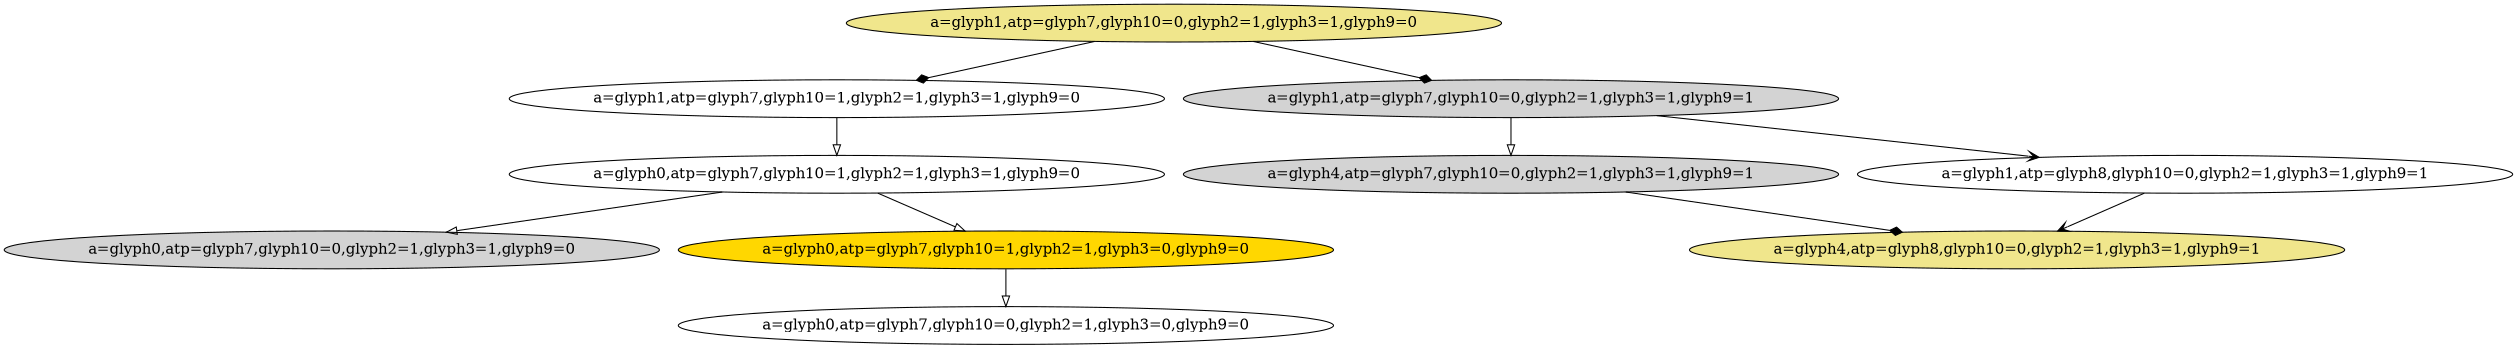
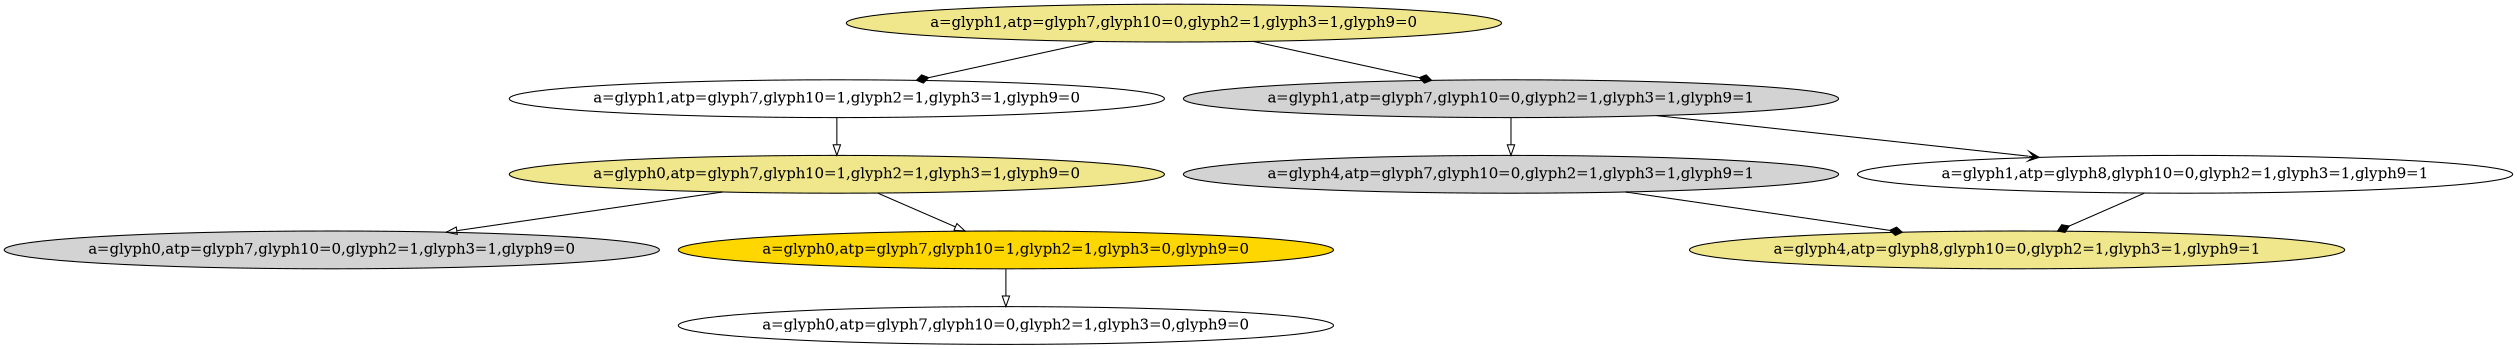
(837, 174) -> (837, 174)
(2106, 210) -> (2106, 210)
